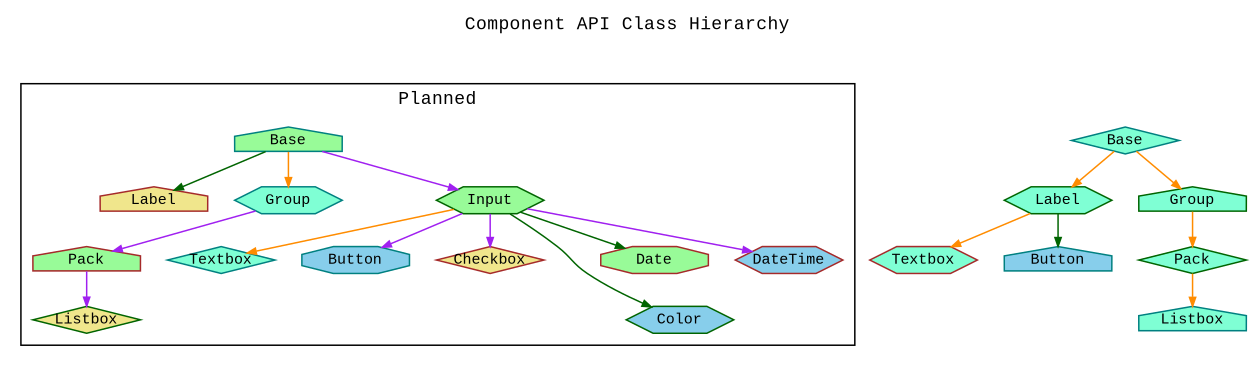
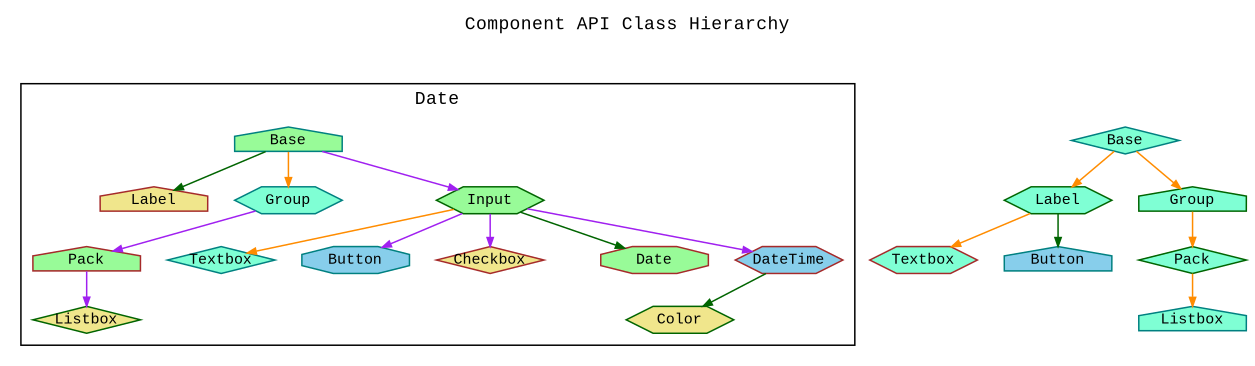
(438, 99) -> (438, 99)
(574, 262) -> (739, 288)
(680, 320) -> (680, 320)
